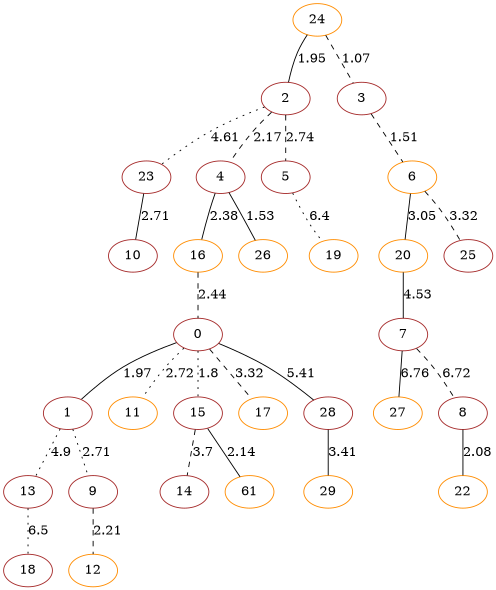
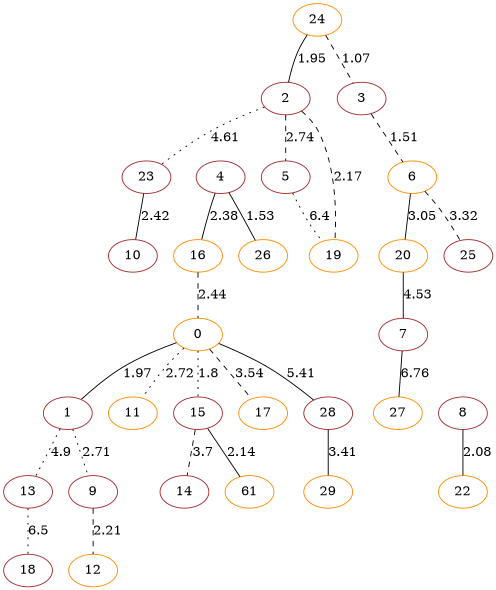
(249, 136) -> (331, 171)
(156, 217) -> (156, 217)
(198, 335) -> (198, 335)
(437, 372) -> none
(250, 374) -> (250, 374)
